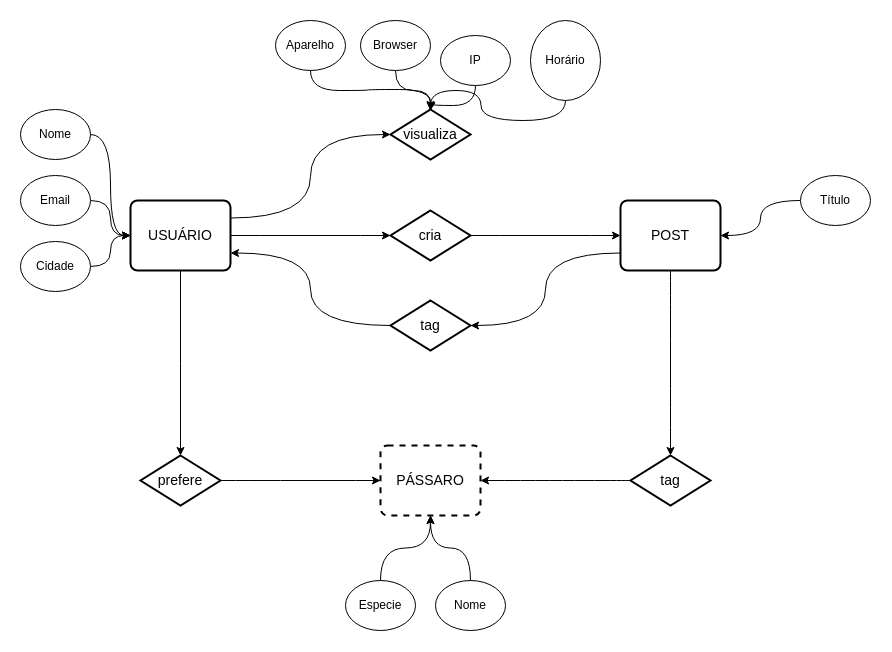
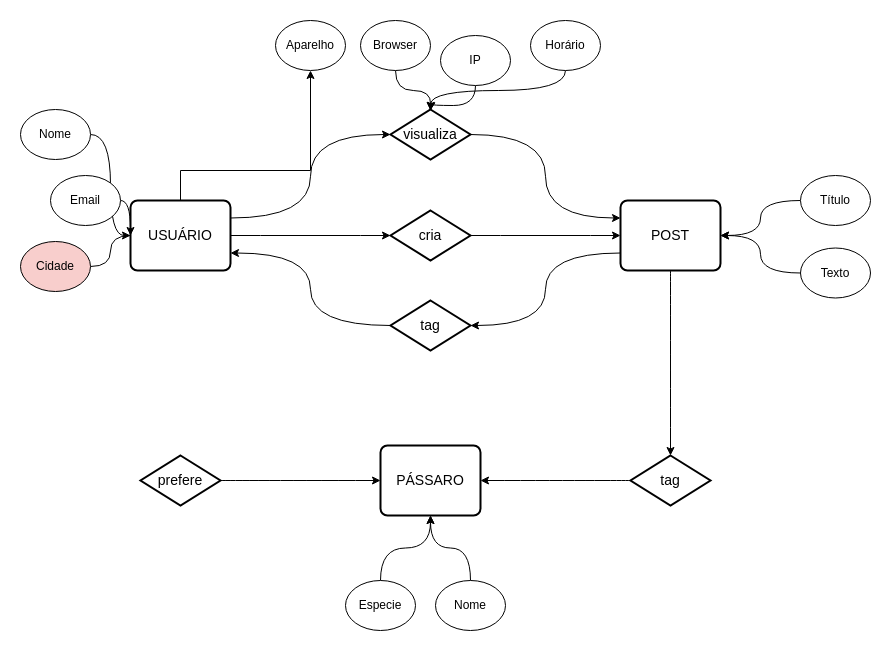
(566, 61) -> (566, 46)
(354, 90) -> none
none -> (545, 173)
(56, 201) -> (86, 201)
(114, 239) -> (115, 240)
none -> (762, 261)
(56, 267) -> (56, 267)
none -> (836, 273)
(181, 360) -> (276, 171)
(431, 481) -> (431, 481)
